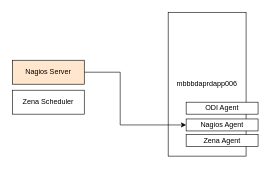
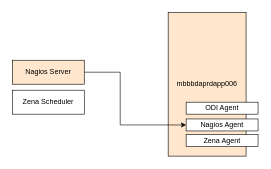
(207, 84) -> (207, 84)
